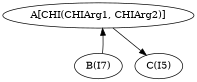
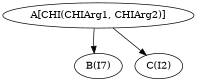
(103, 44) -> (94, 37)
(159, 66) -> (159, 66)
